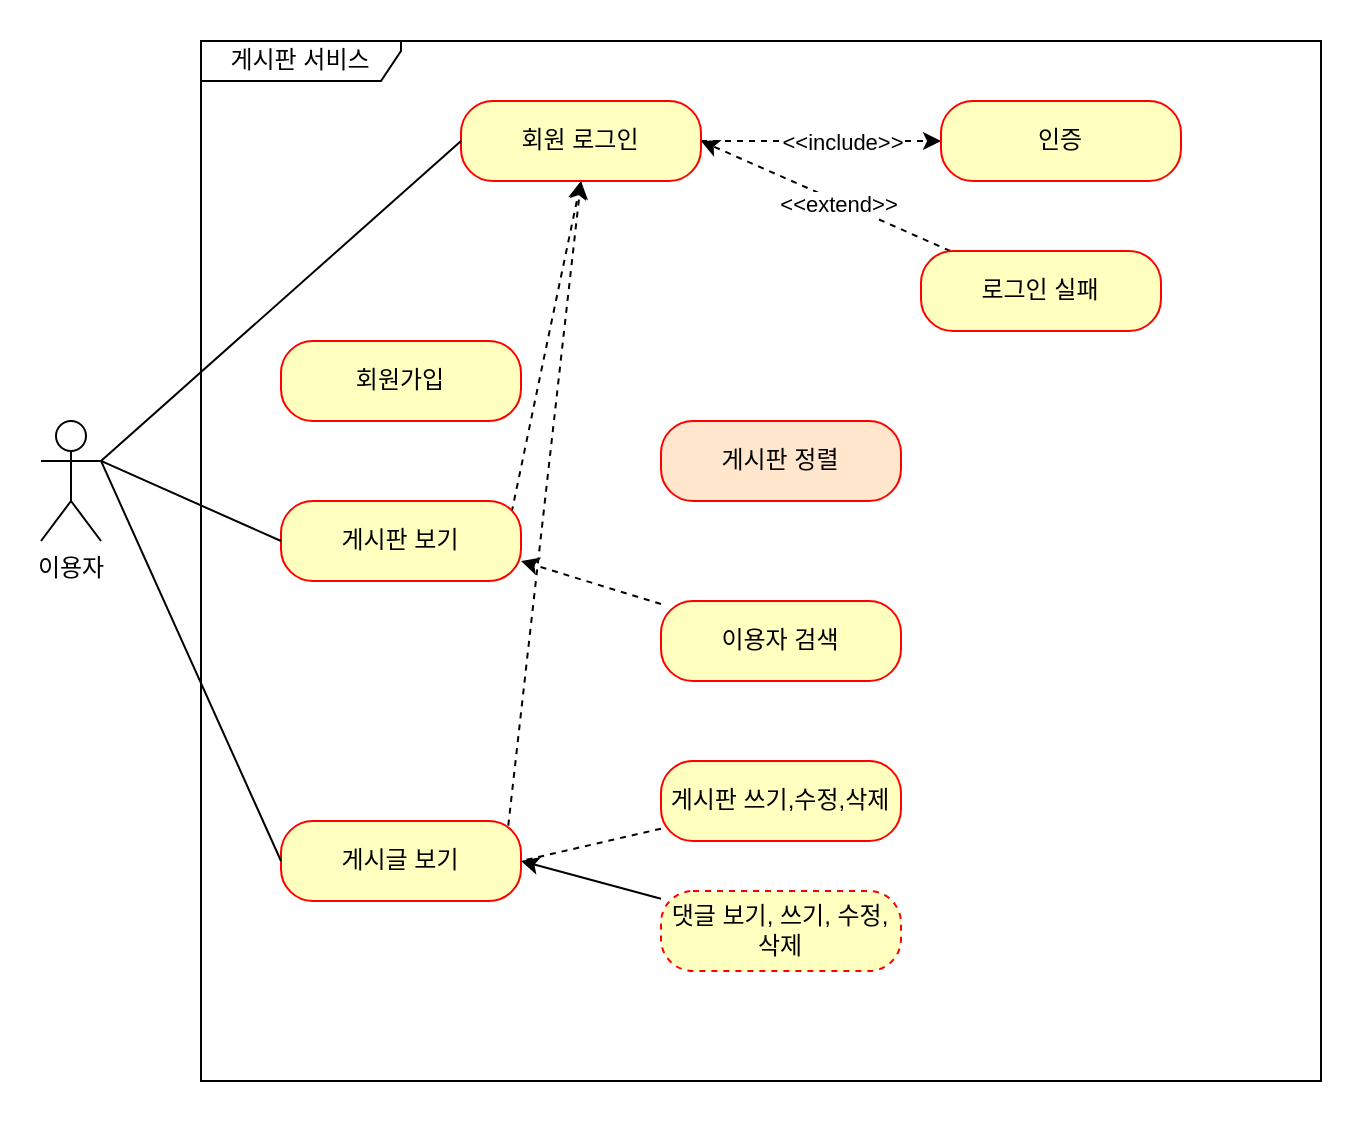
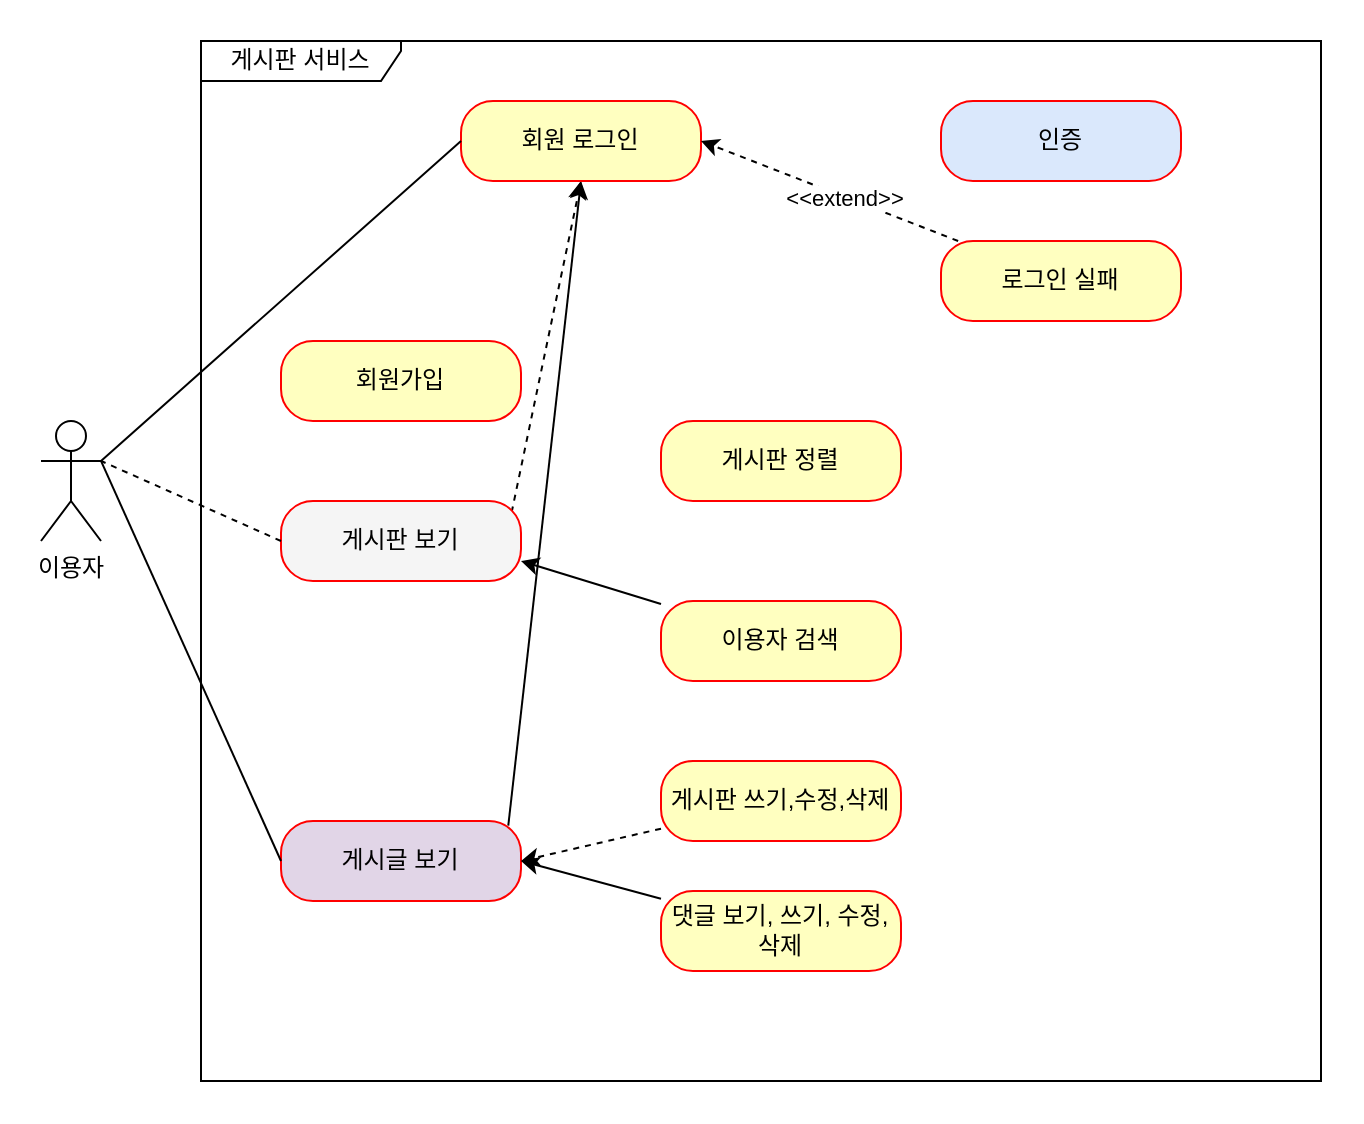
(814, 141) -> none
(1061, 141) -> (1061, 141)
(1041, 291) -> (1061, 281)
(781, 461) -> (781, 461)
(192, 501) -> (192, 501)
(543, 514) -> (543, 514)
(401, 541) -> (401, 541)
(595, 584) -> (595, 584)
(529, 859) -> (535, 858)
(401, 861) -> (401, 861)
(781, 931) -> (781, 931)
